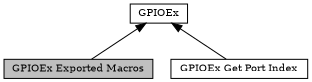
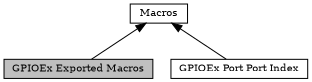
(159, 14) -> (159, 14)
(239, 69) -> (239, 69)
